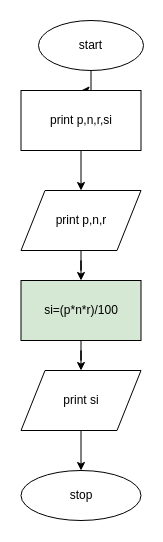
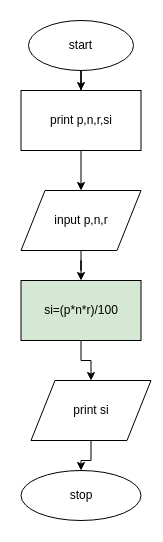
(91, 46) -> (81, 46)
(82, 221) -> (82, 221)
(81, 401) -> (91, 411)
